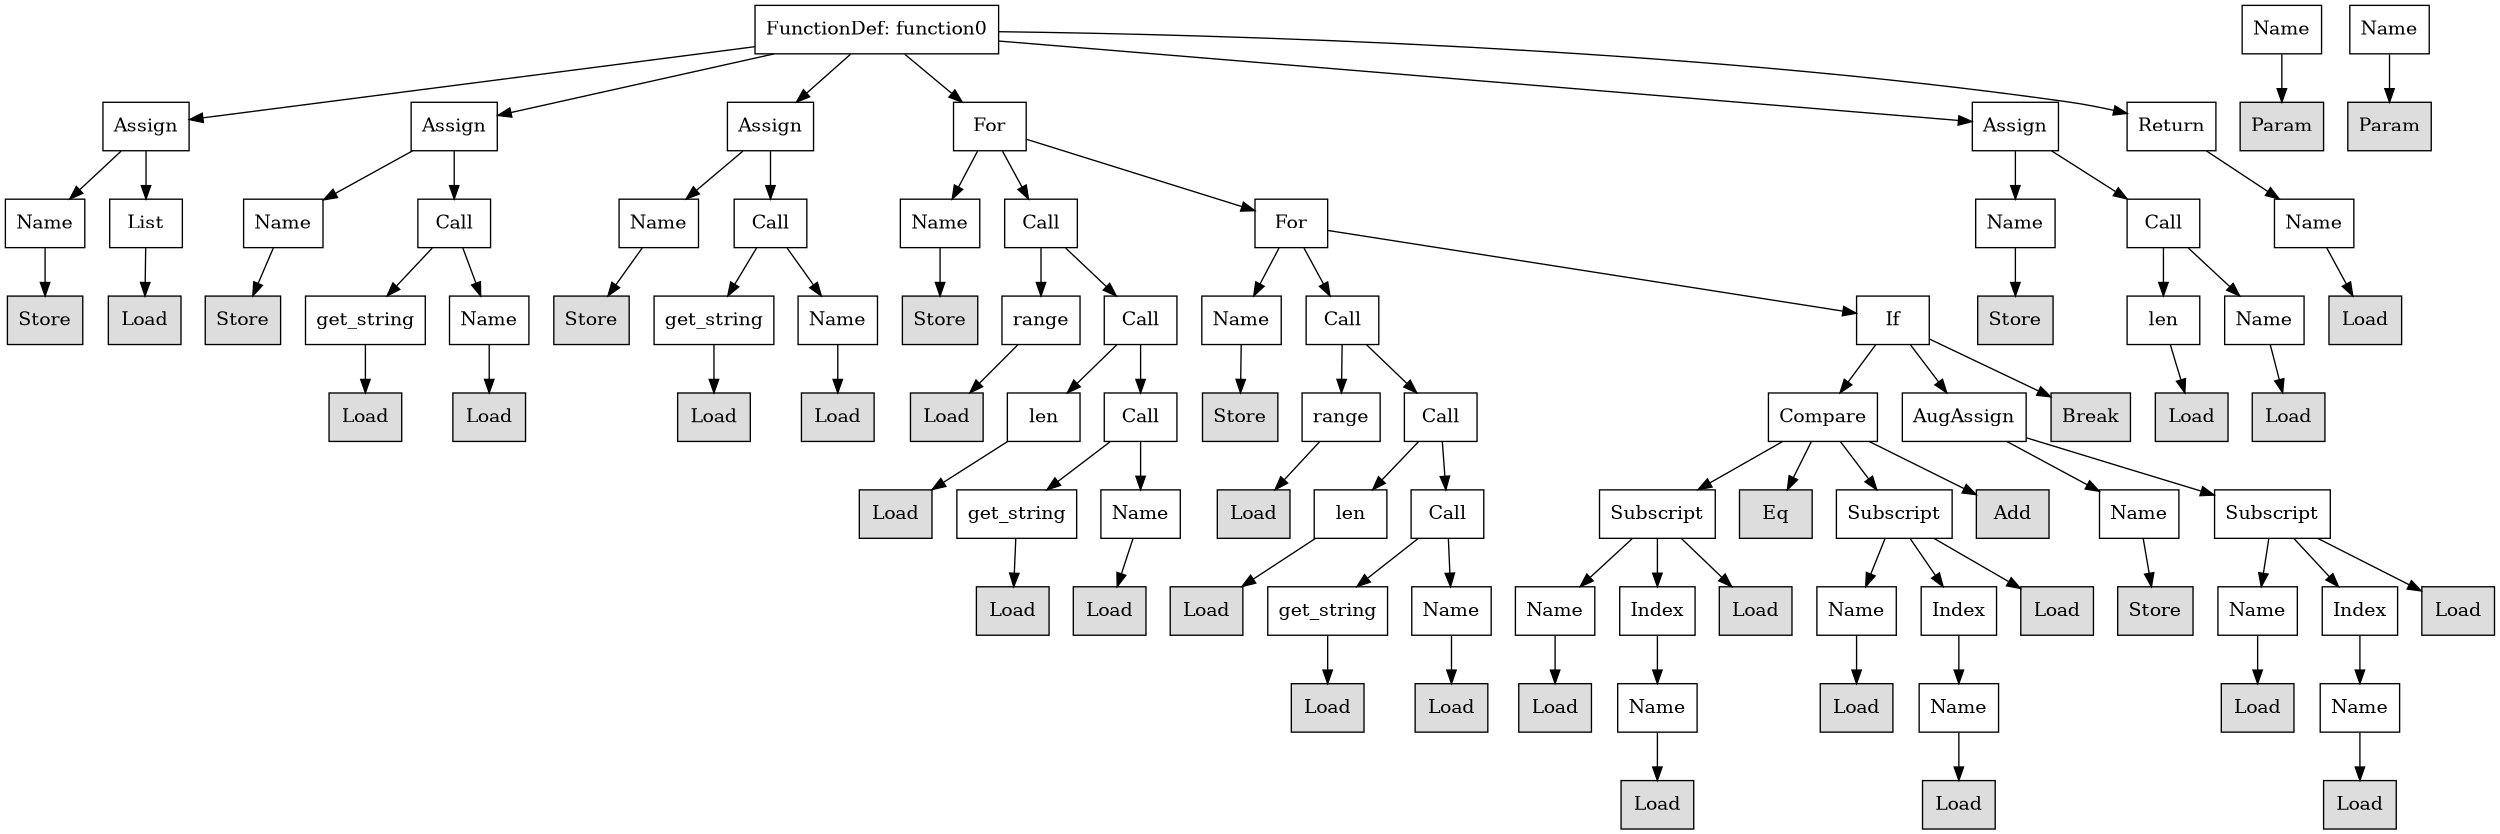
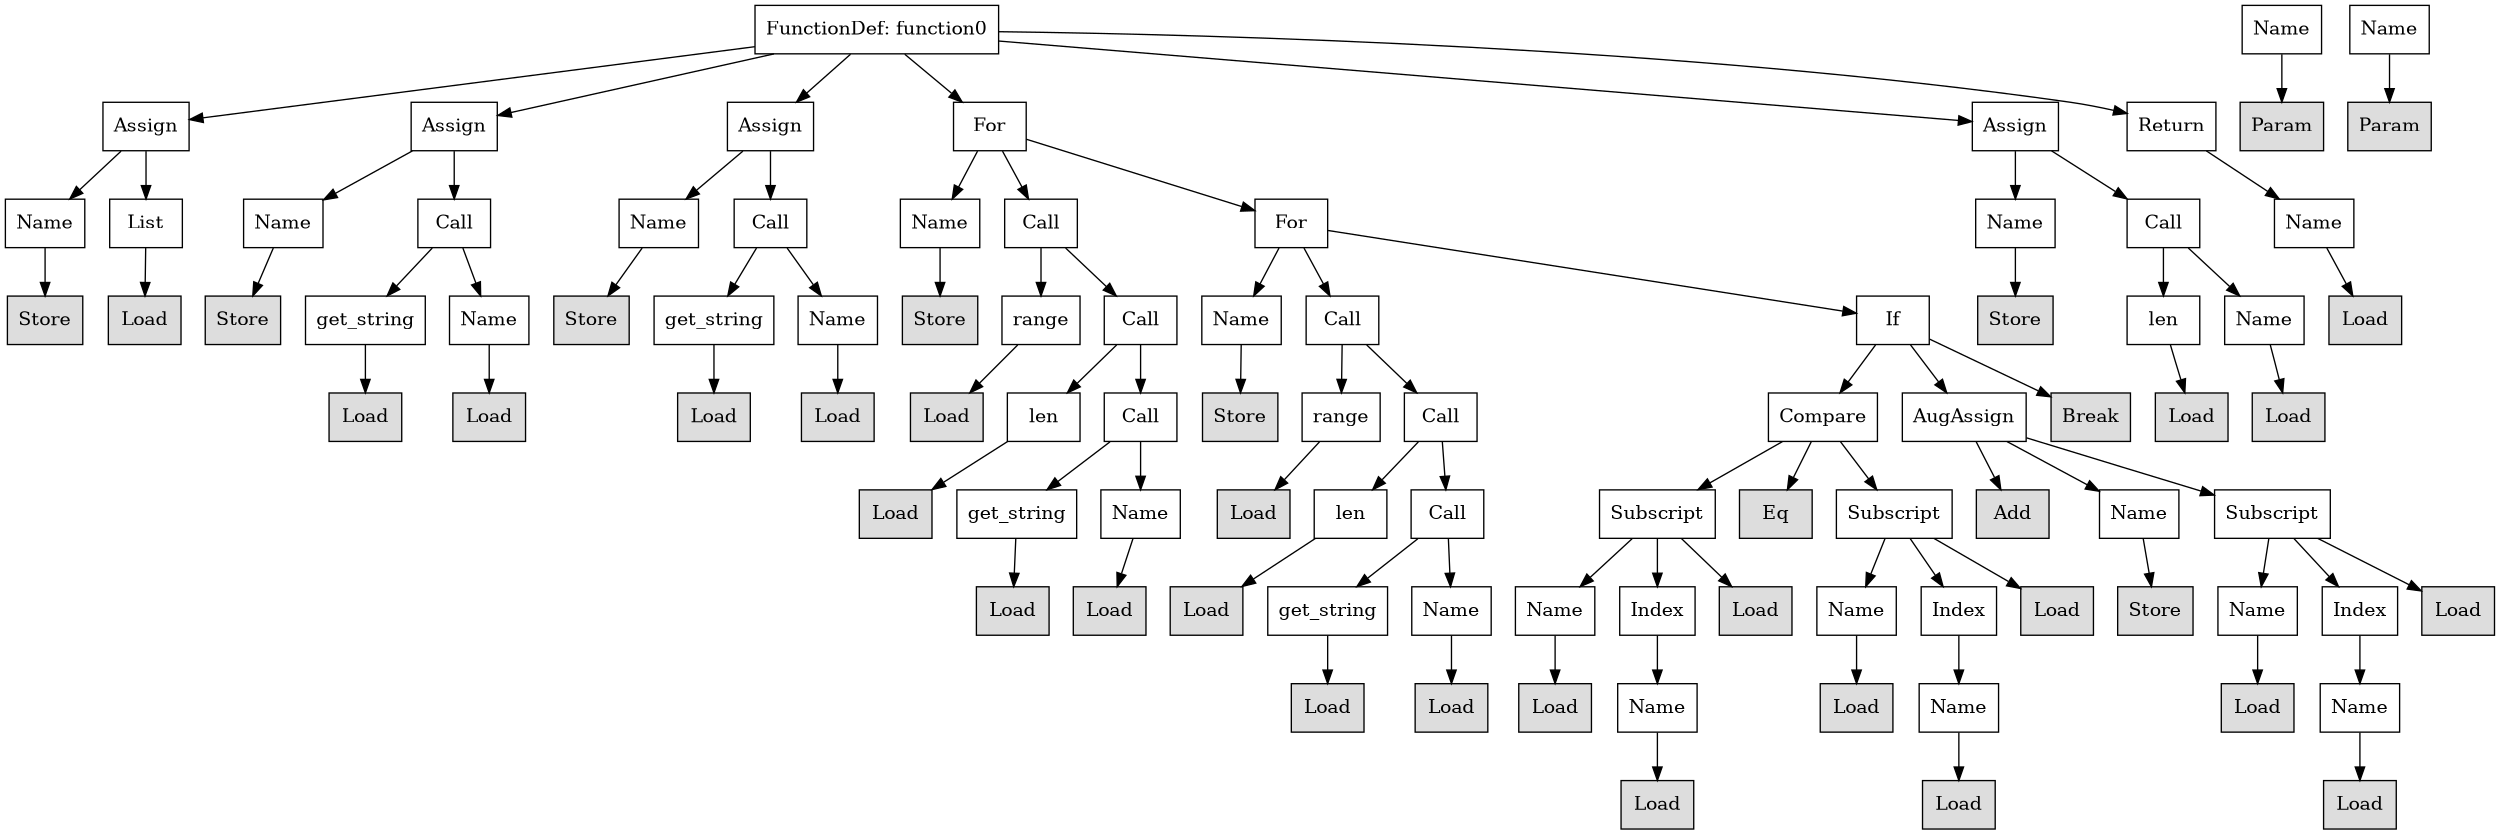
(1917, 465) -> (1985, 460)
